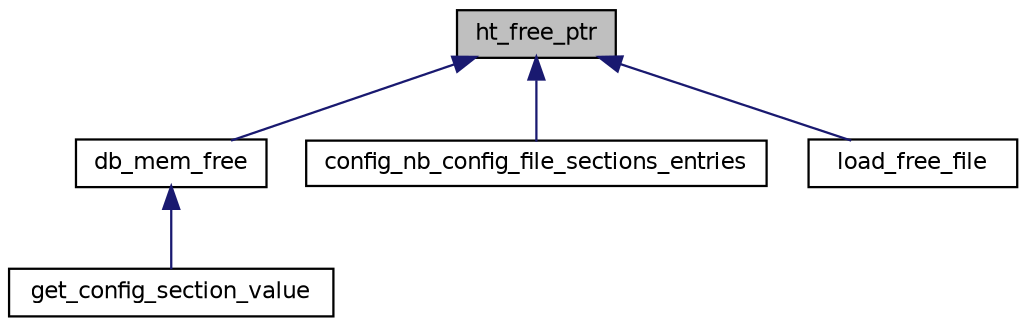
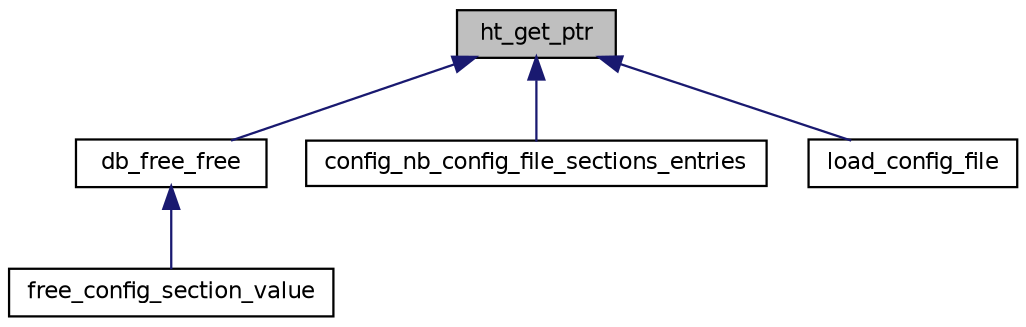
(536, 34) -> (536, 34)
(171, 163) -> (171, 163)
(913, 163) -> (913, 163)
(171, 293) -> (171, 293)
